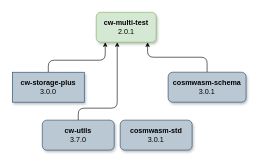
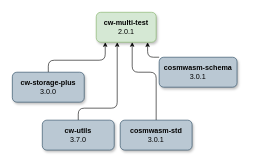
none -> (153, 73)
(48, 87) -> (48, 87)
(207, 87) -> (198, 72)
